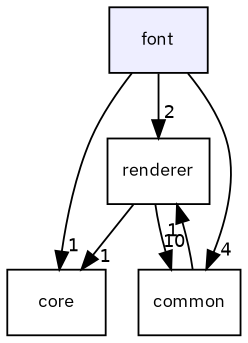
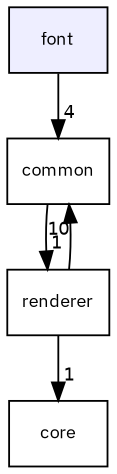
(159, 97) -> none
(84, 157) -> none
